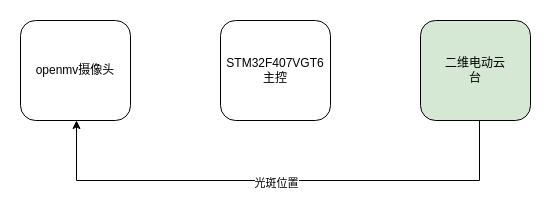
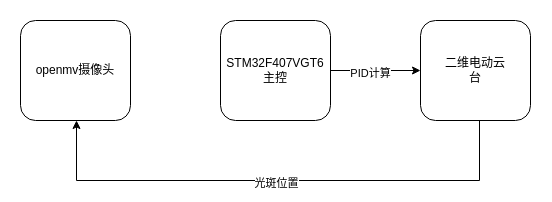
none -> (372, 71)
(476, 71) -> (476, 71)
